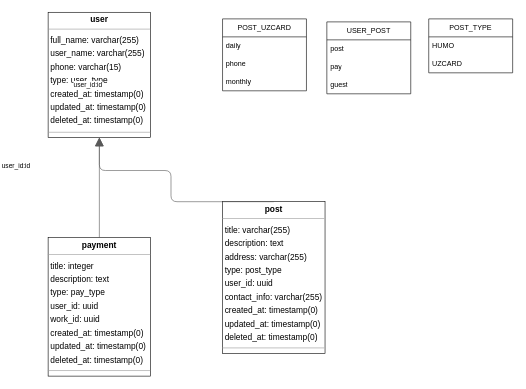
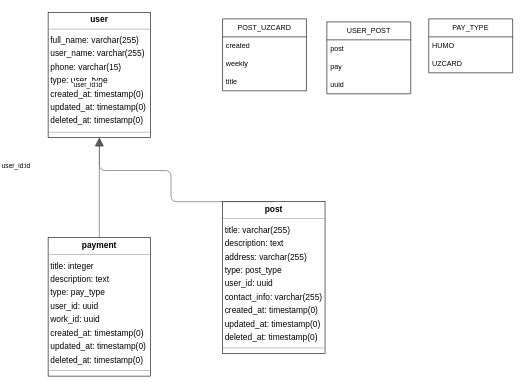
(471, 28) -> (471, 28)
(234, 46) -> (240, 46)
(236, 64) -> (237, 64)
(239, 82) -> (234, 82)
(340, 85) -> (337, 85)
